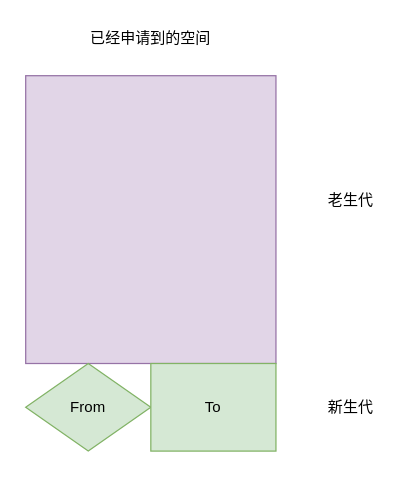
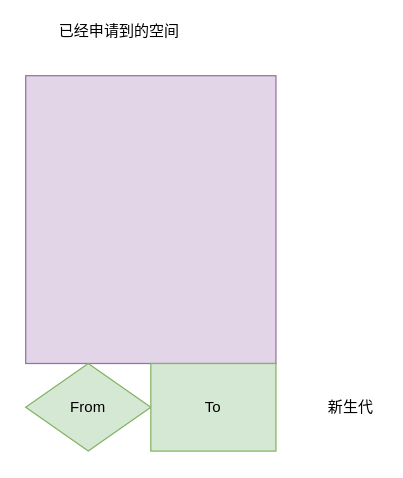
(151, 38) -> (119, 32)
(351, 201) -> none
